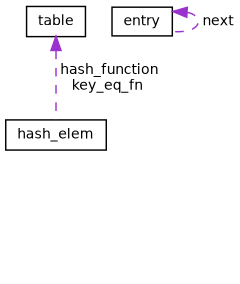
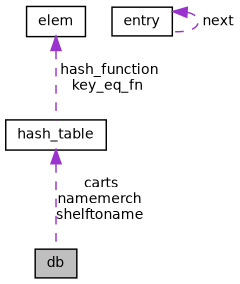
(56, 22) -> (56, 22)
(56, 135) -> (56, 135)
none -> (56, 264)
